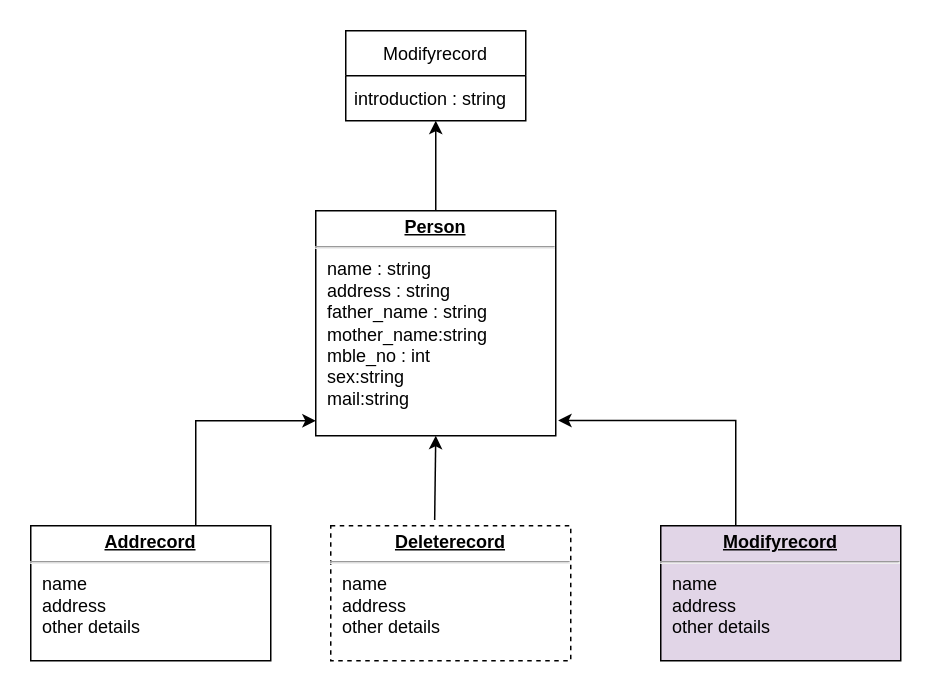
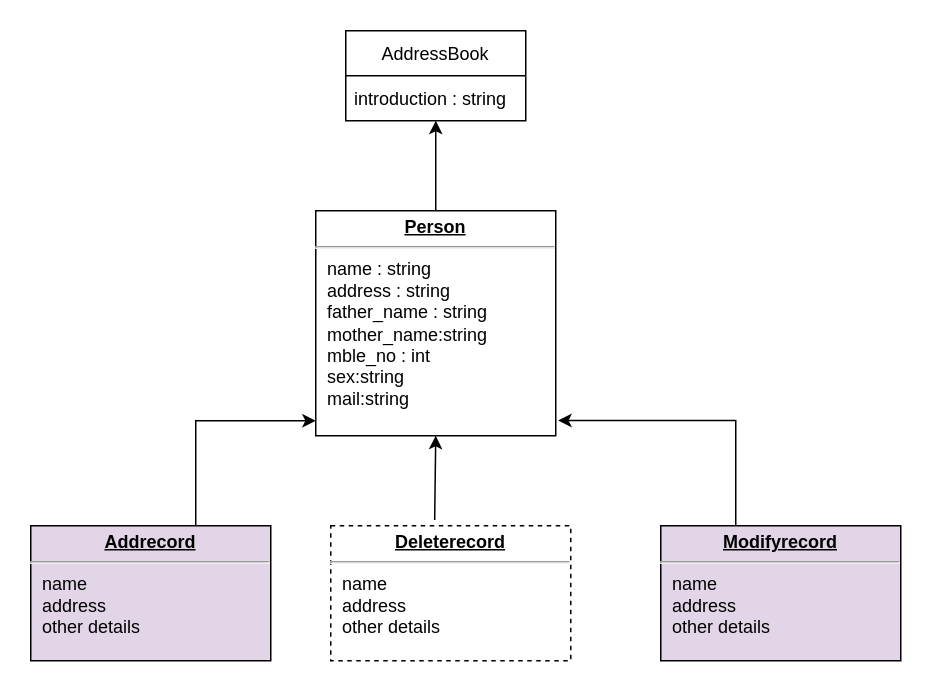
(435, 54) -> (435, 54)
(151, 593) -> (151, 593)
